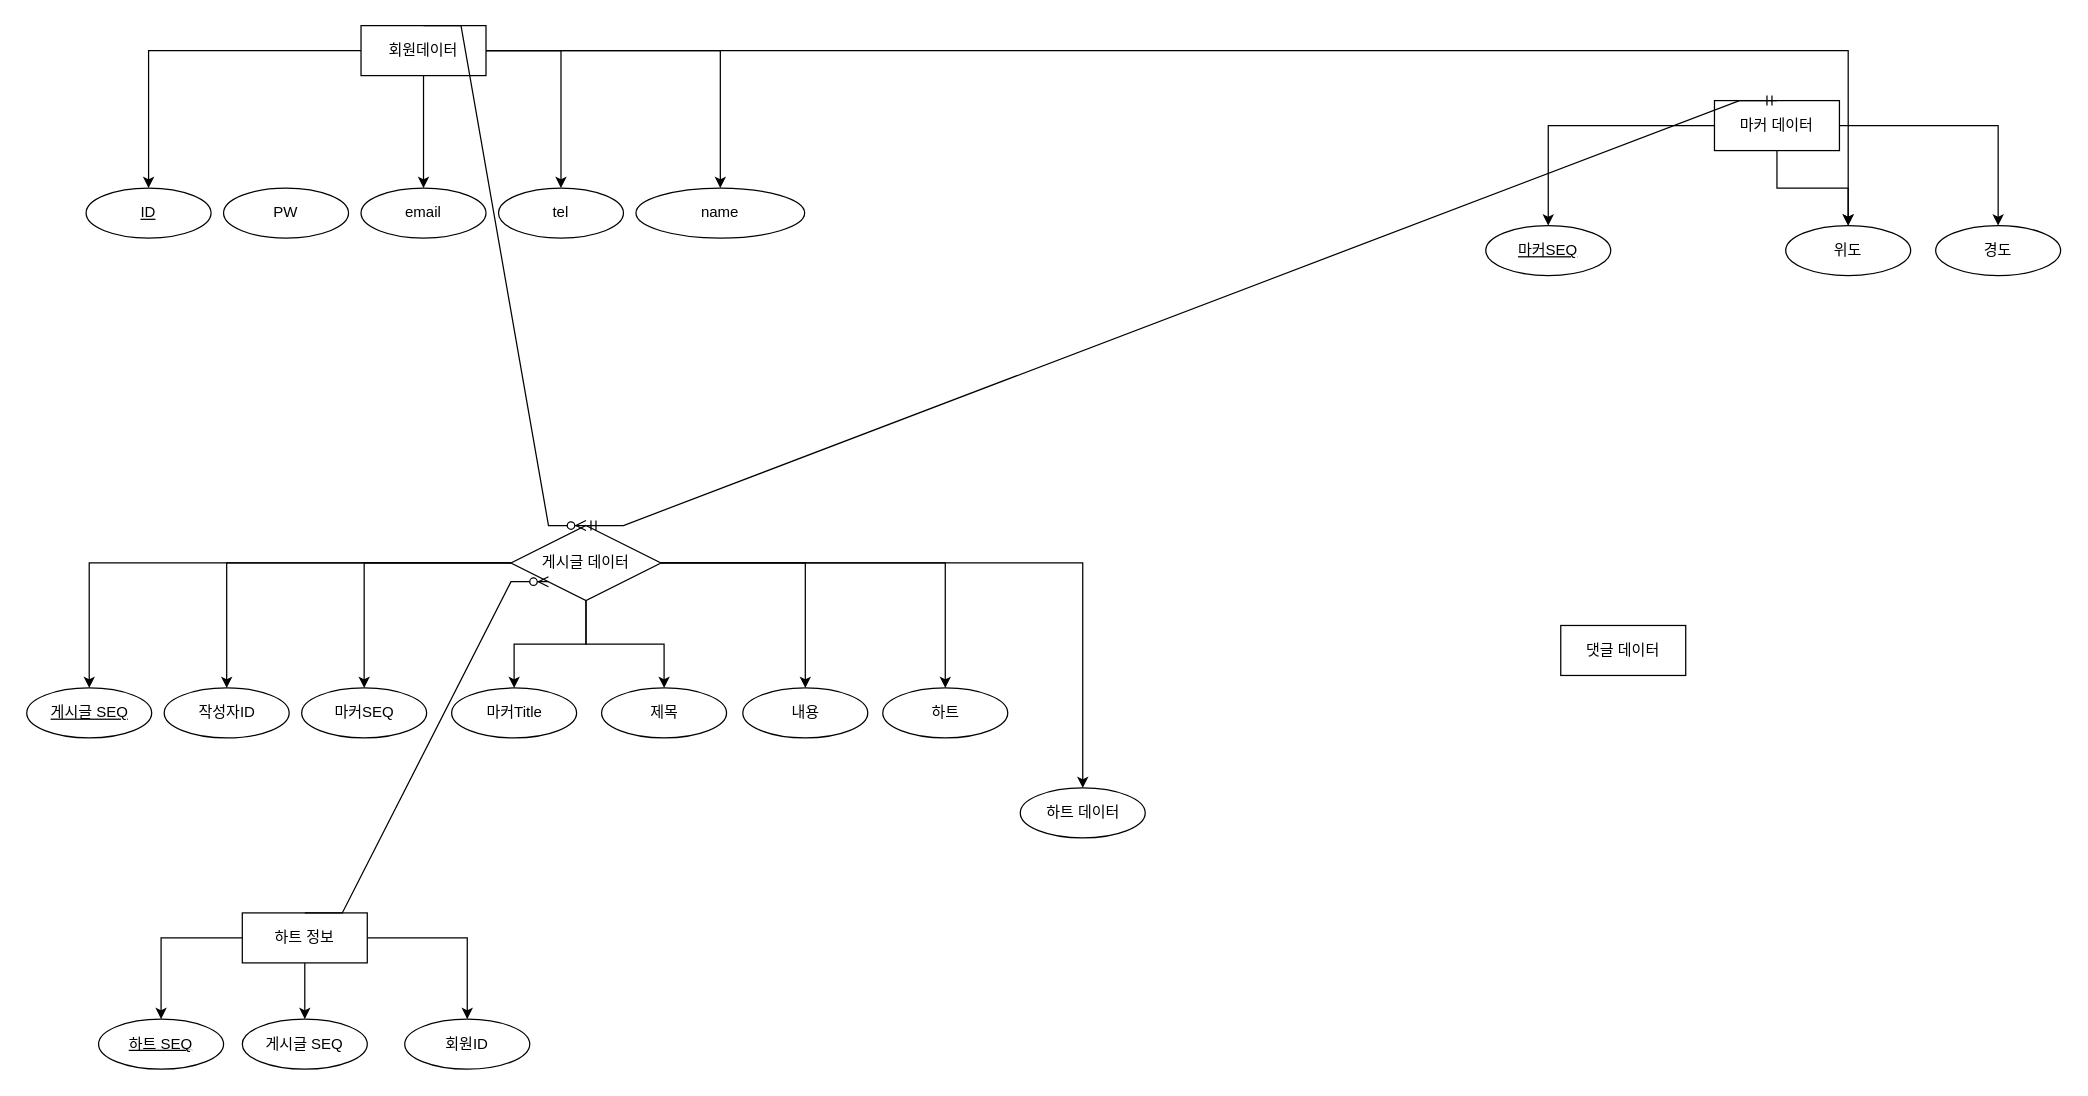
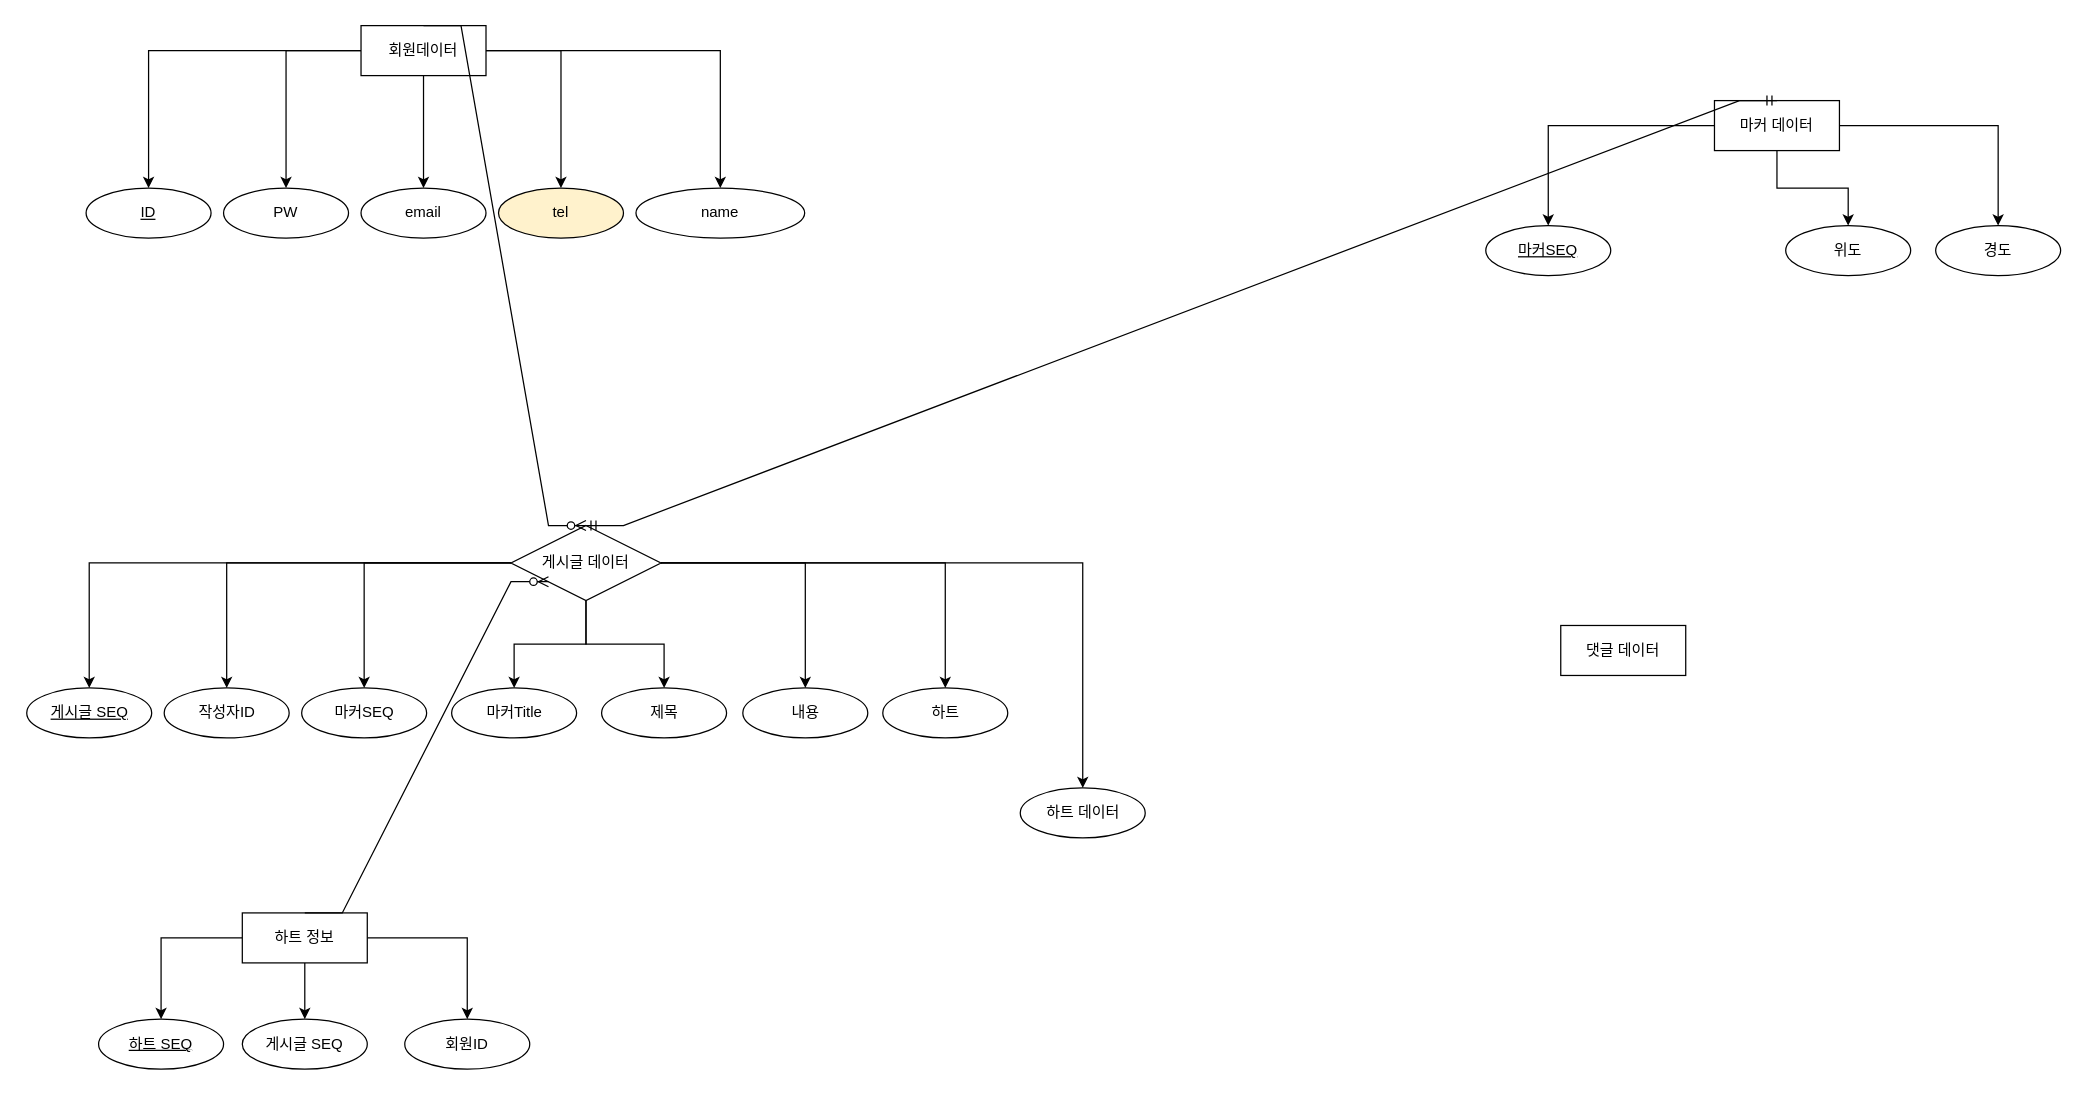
(1353, 51) -> (286, 116)
(561, 213) -> (561, 213)
